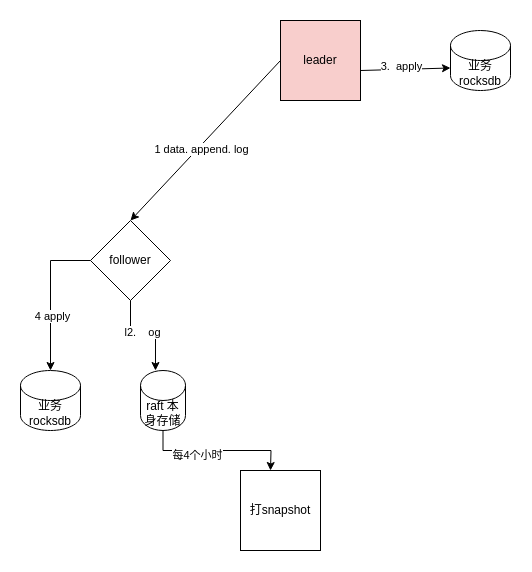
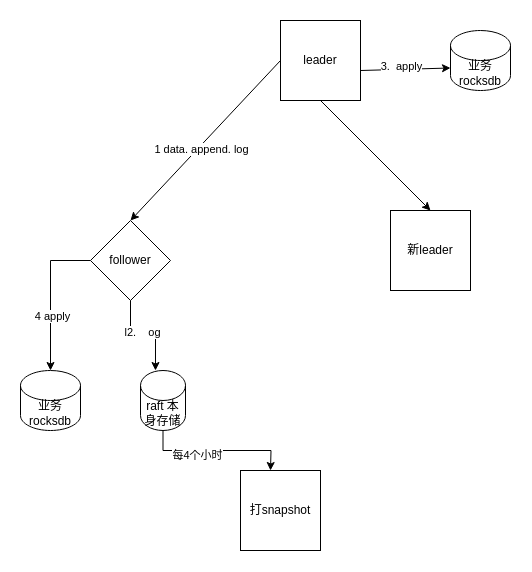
(321, 61) -> (321, 61)
none -> (373, 153)
none -> (431, 251)
